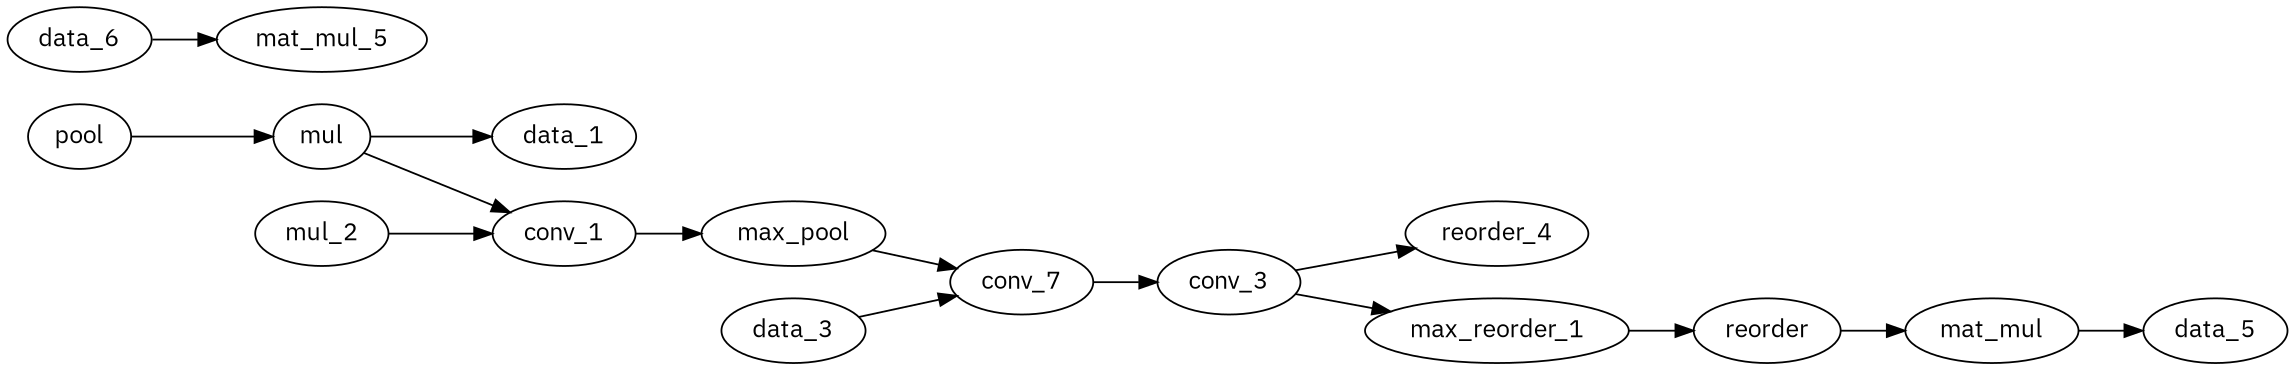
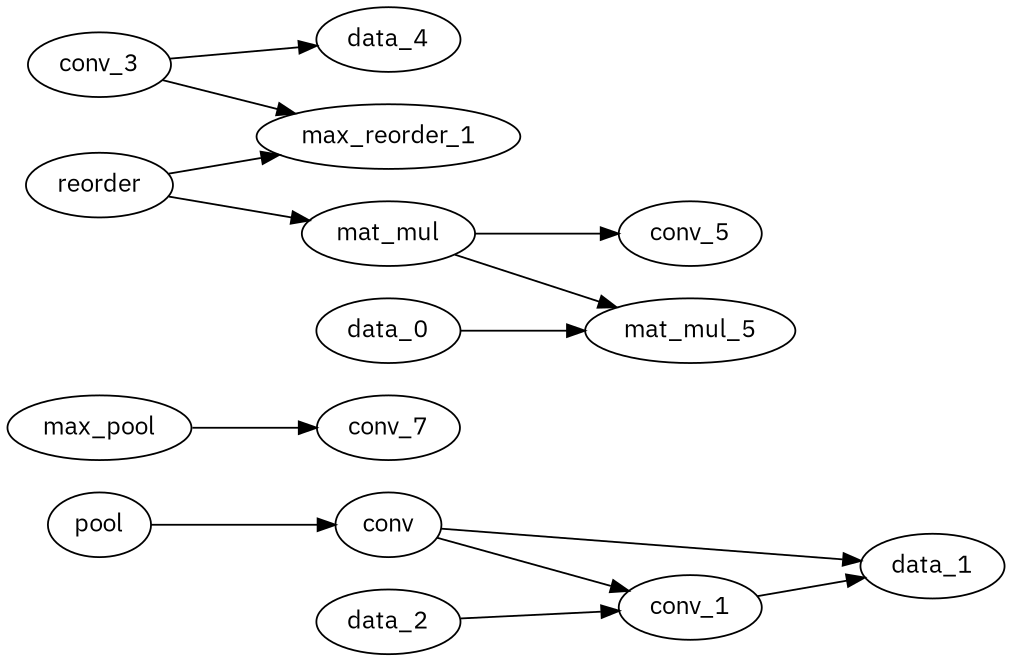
(80, 40) -> (388, 331)
(322, 137) -> (388, 525)
(322, 234) -> (388, 622)
(659, 234) -> (802, 588)
(1497, 234) -> (388, 40)
none -> (527, 278)
(1116, 282) -> none
(794, 331) -> none
(1652, 331) -> (215, 166)
(2215, 331) -> (690, 234)
